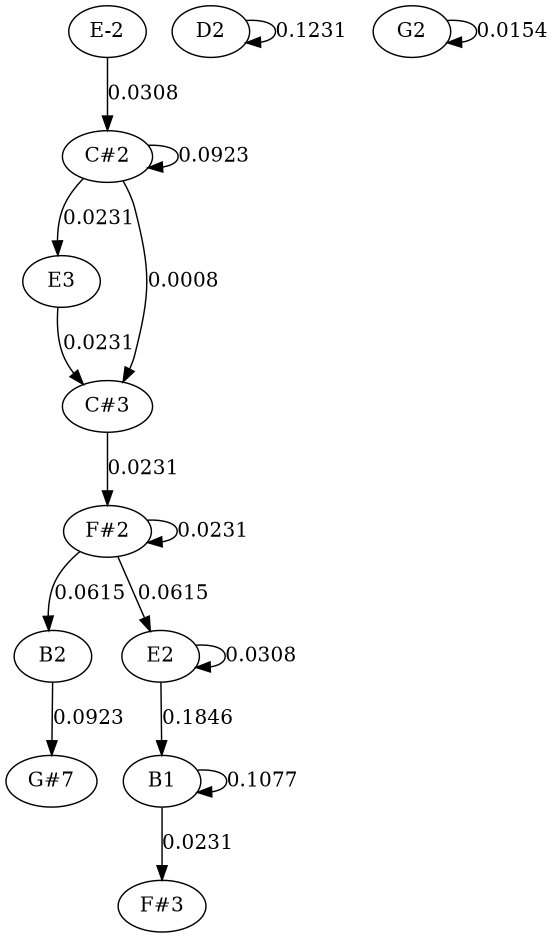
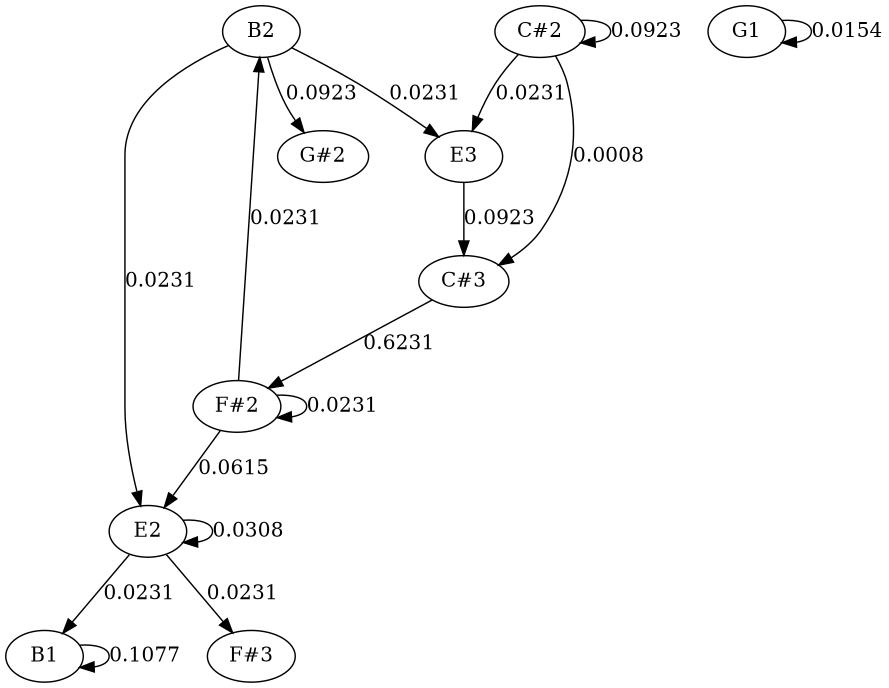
(107, 32) -> none
(211, 32) -> none
(412, 32) -> (747, 32)
none -> (361, 85)
none -> (125, 244)
(99, 344) -> (500, 219)
(143, 469) -> (399, 344)
(90, 594) -> (286, 219)
(198, 719) -> (139, 594)
(51, 781) -> (323, 157)
(162, 837) -> (195, 588)
